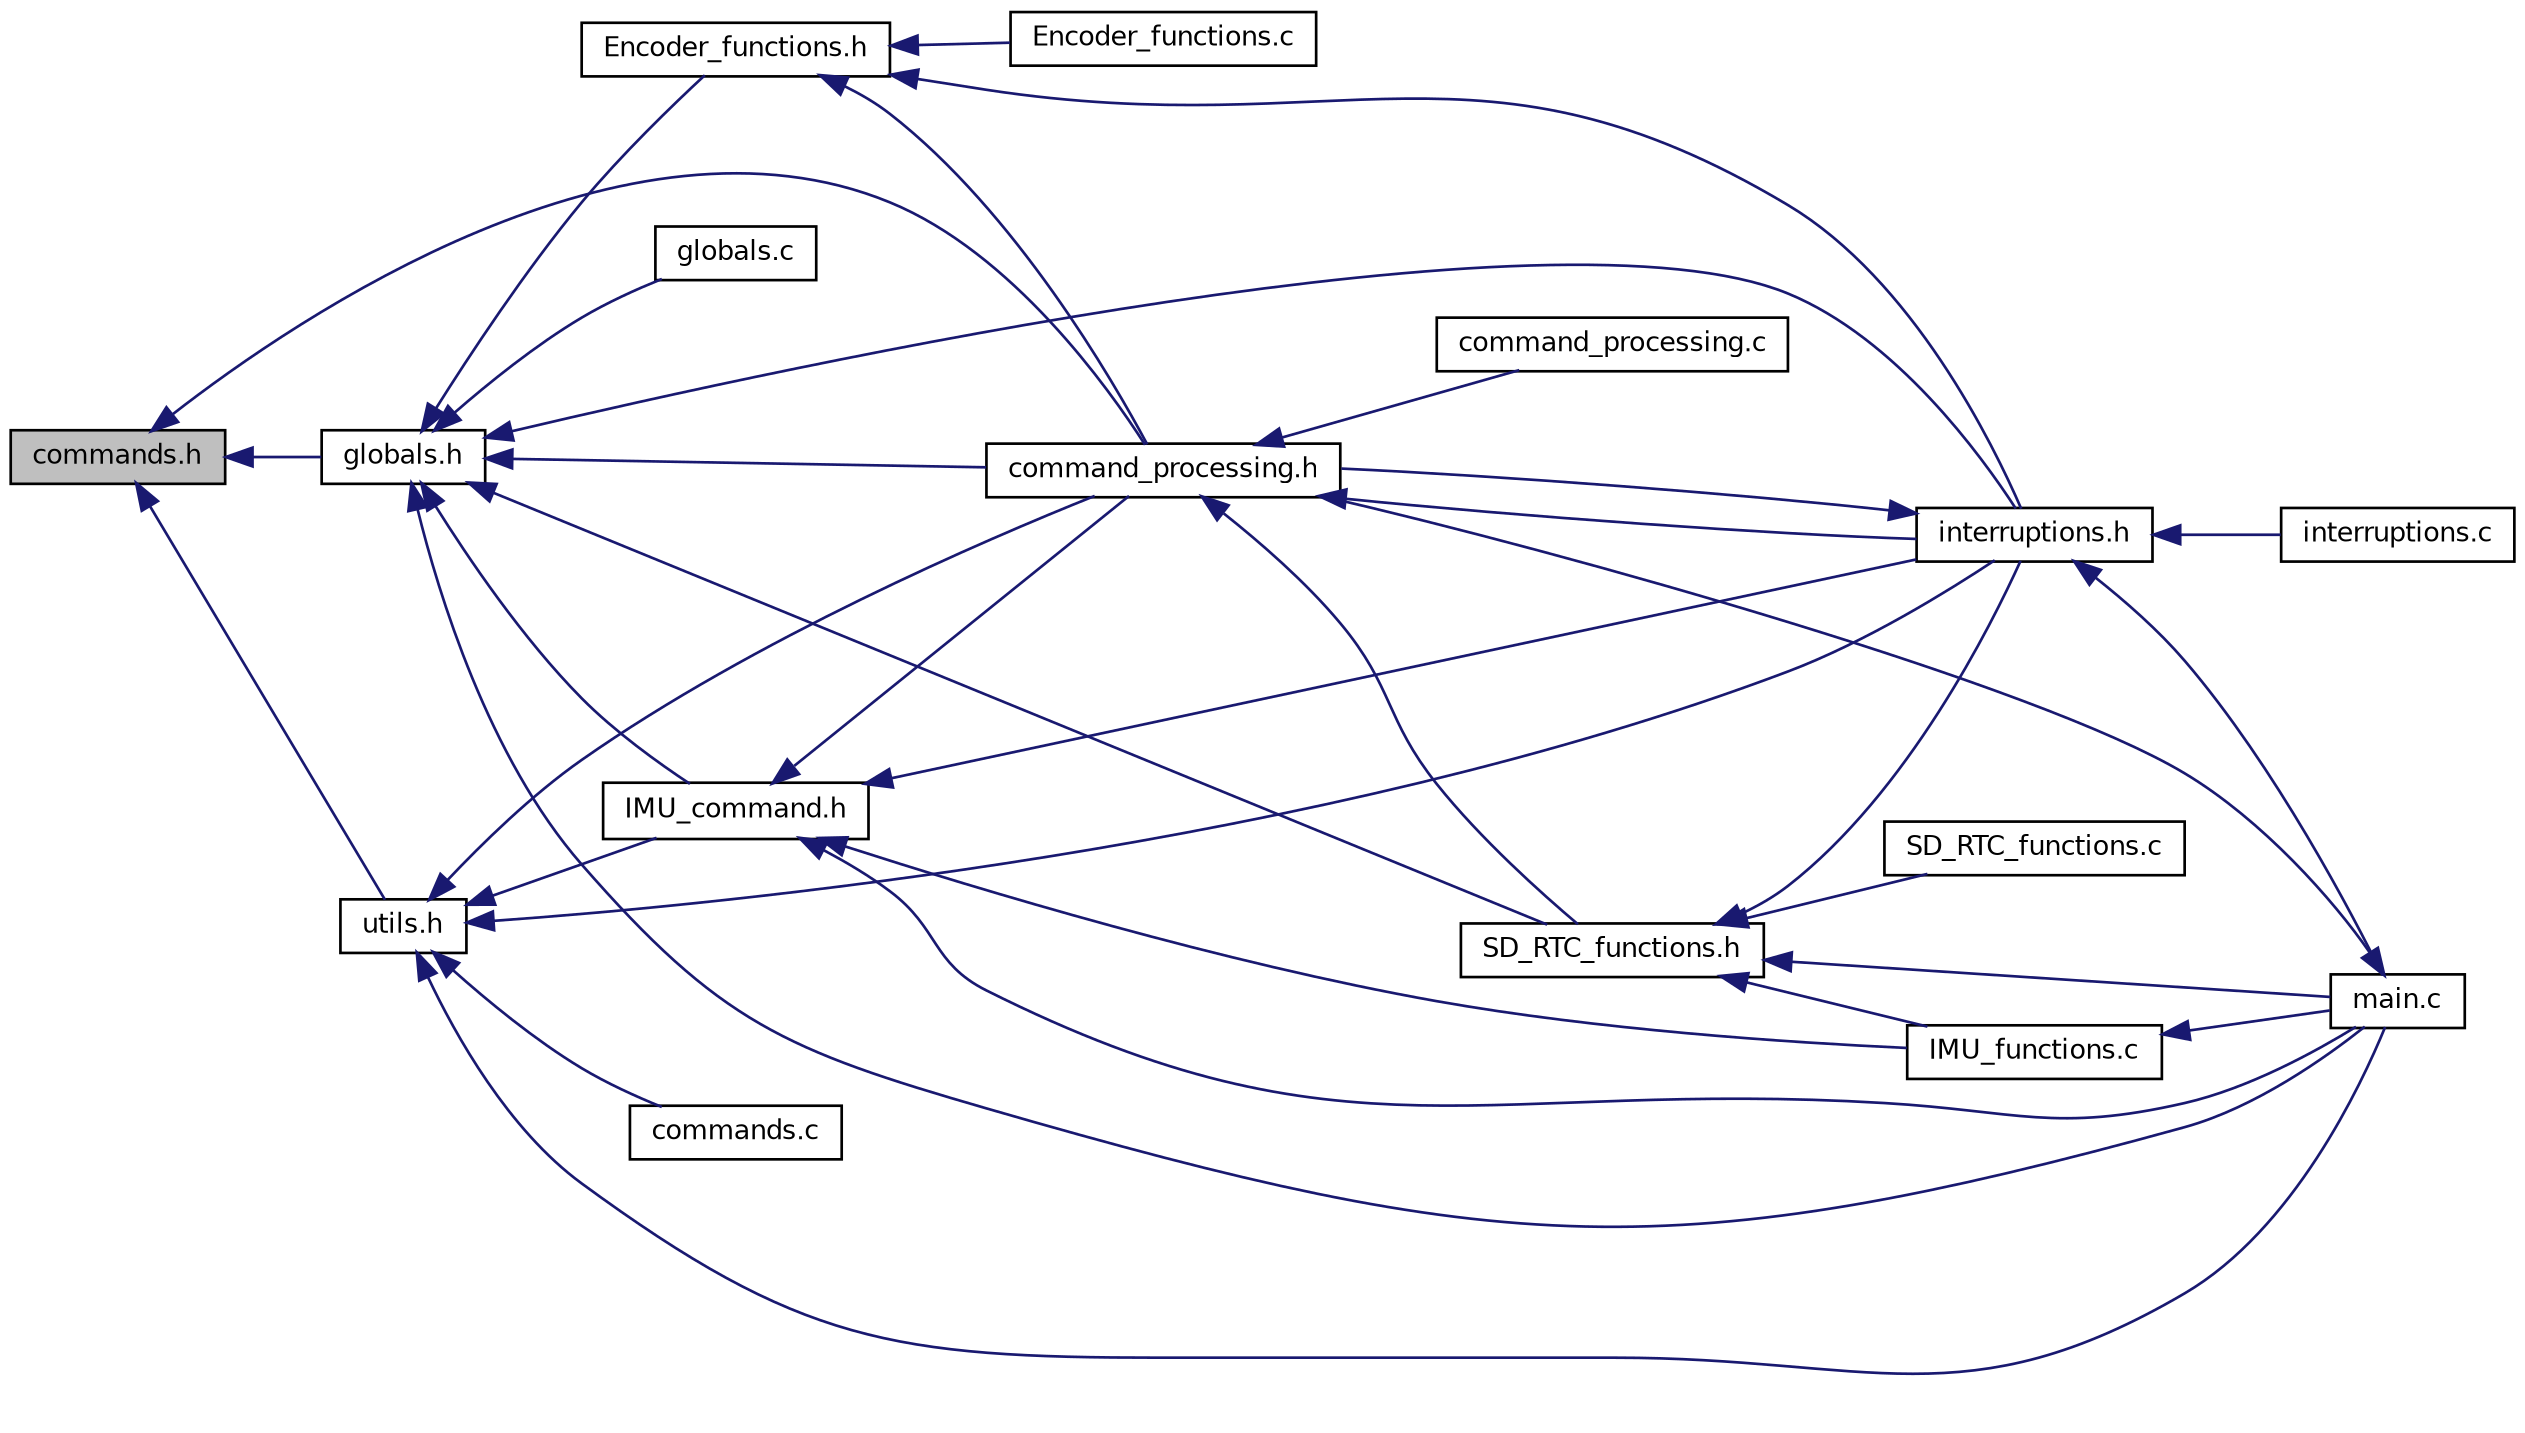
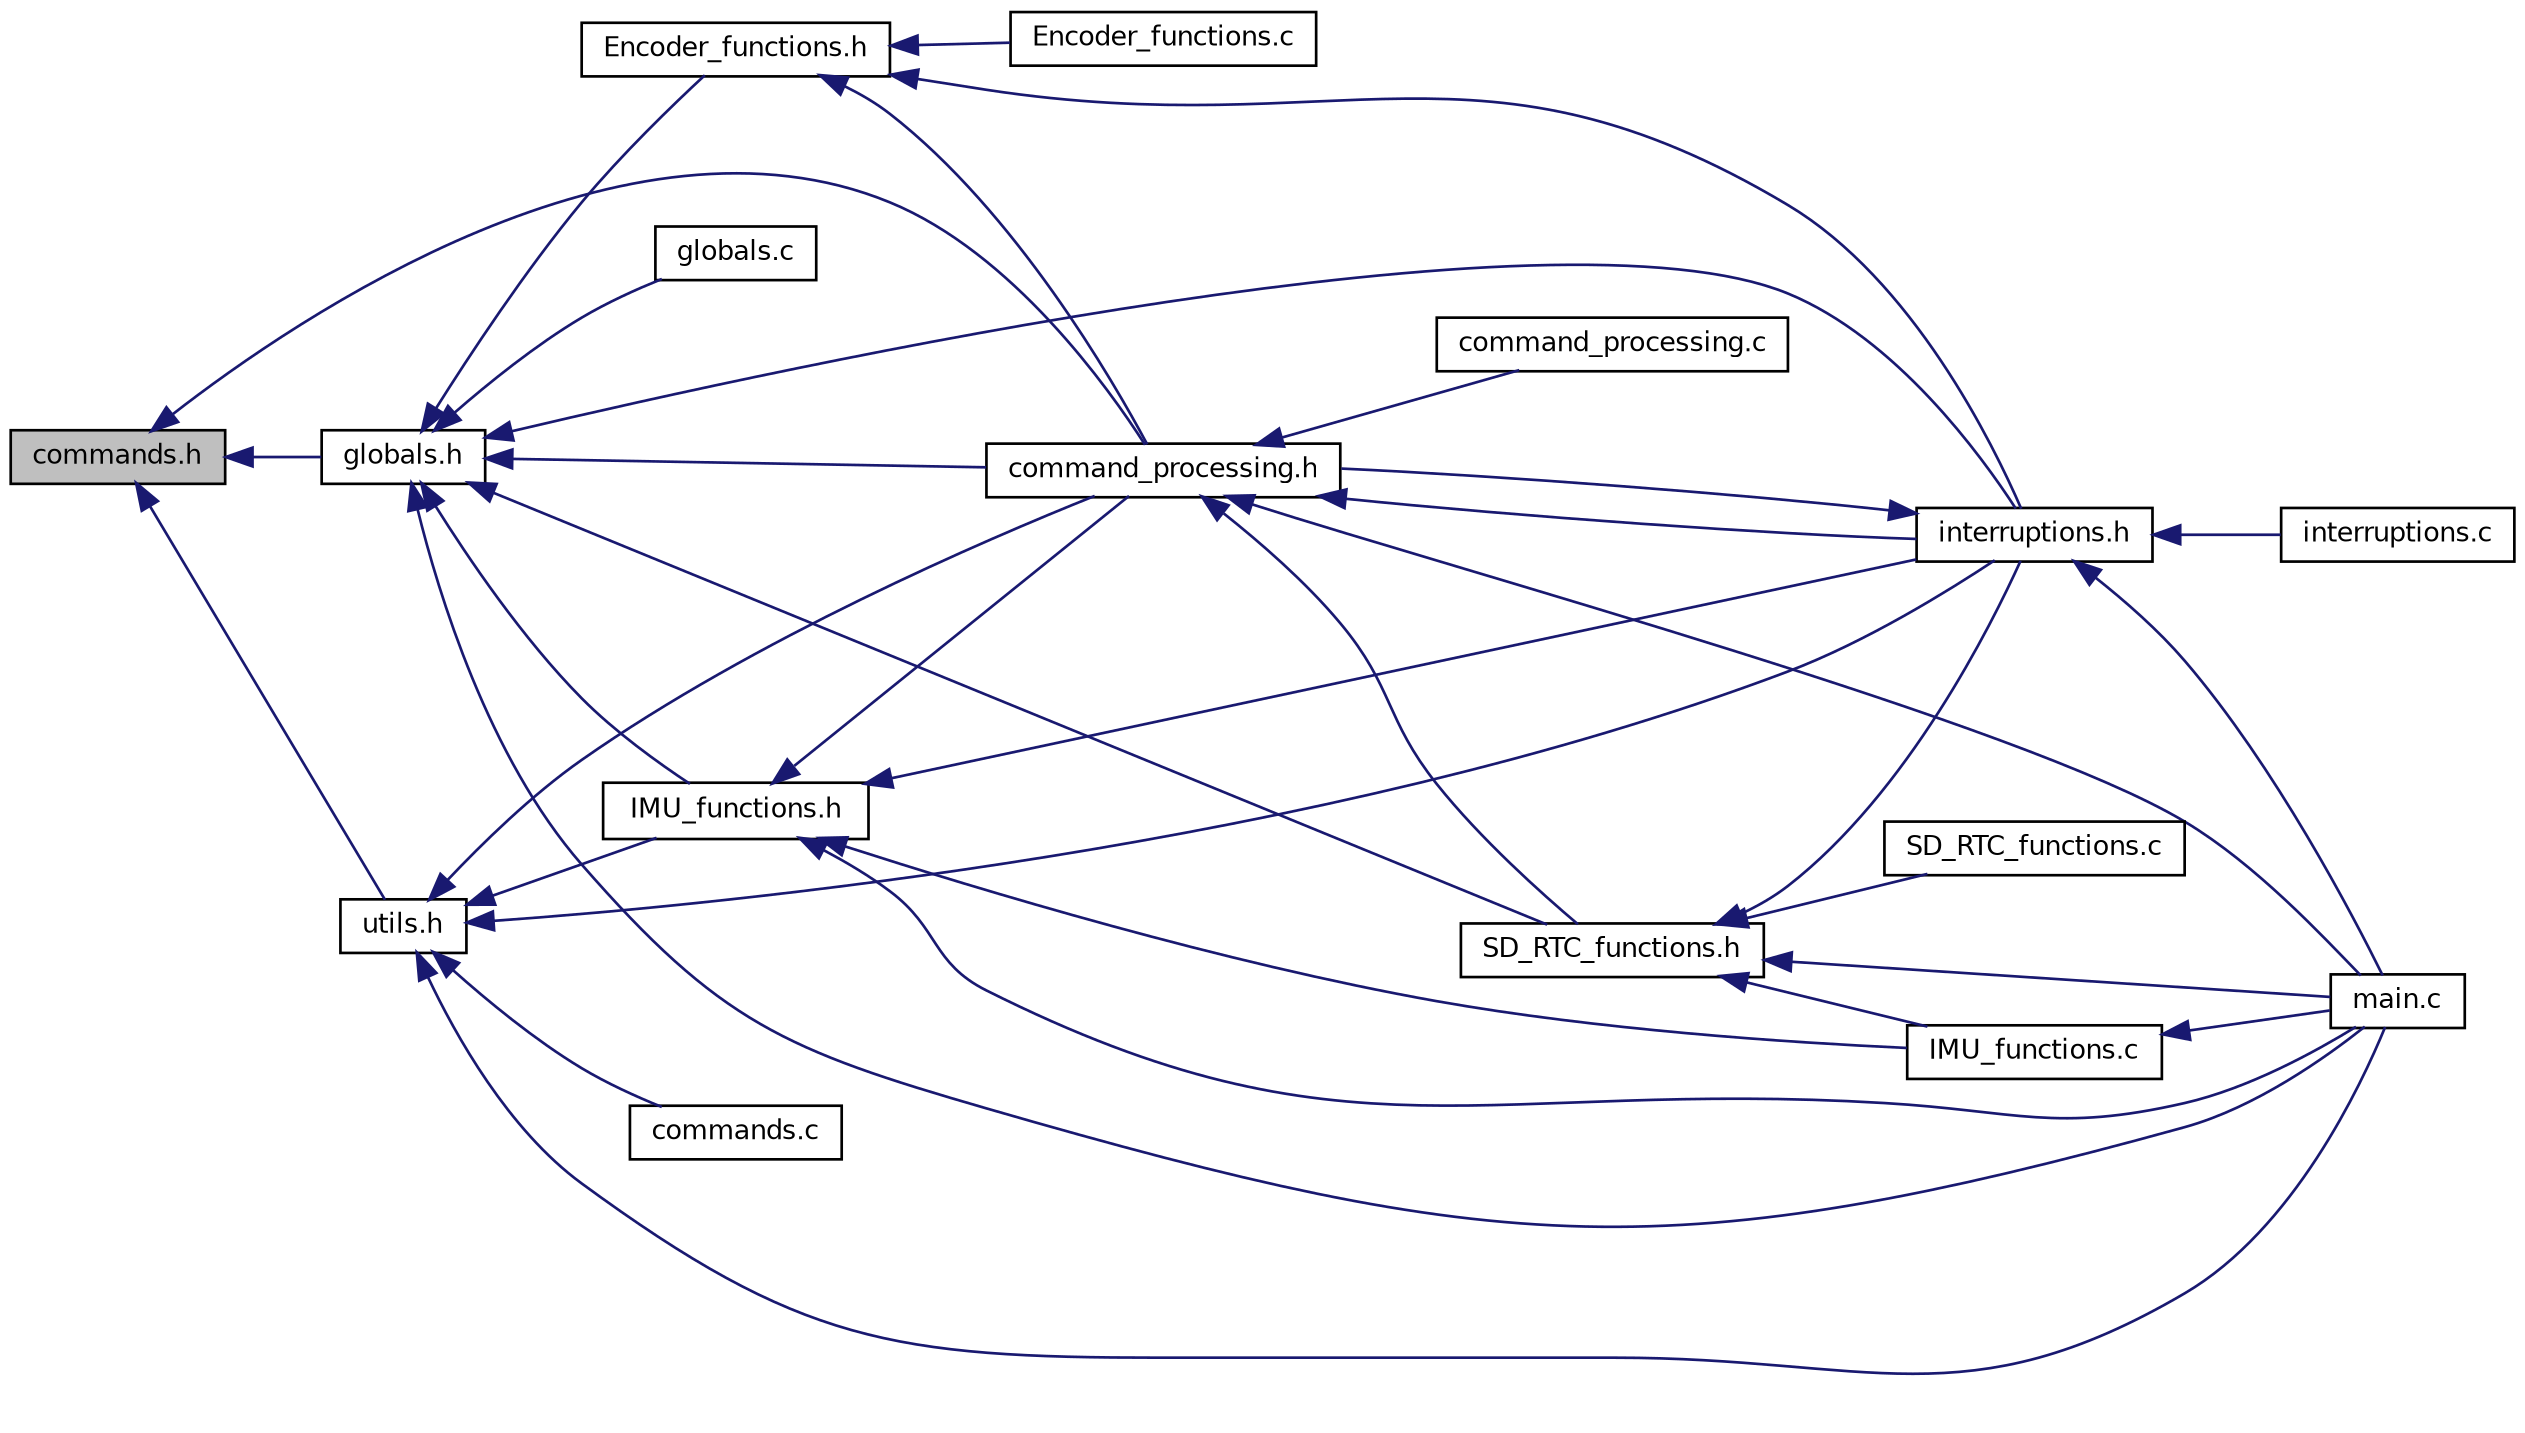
(1884, 653) -> (1835, 684)
(736, 811) -> (736, 811)
